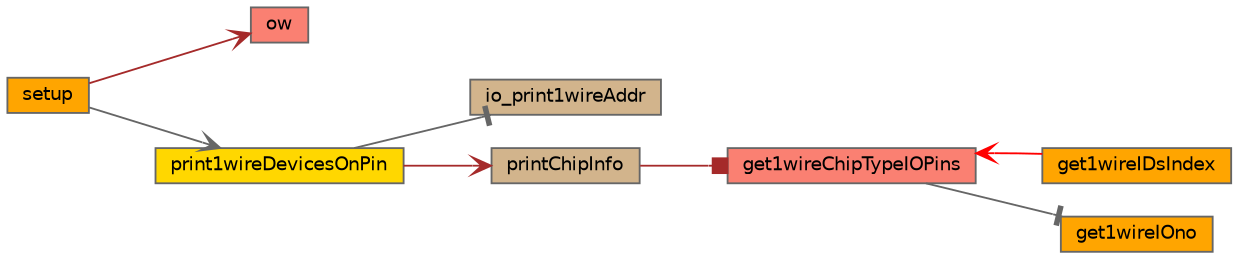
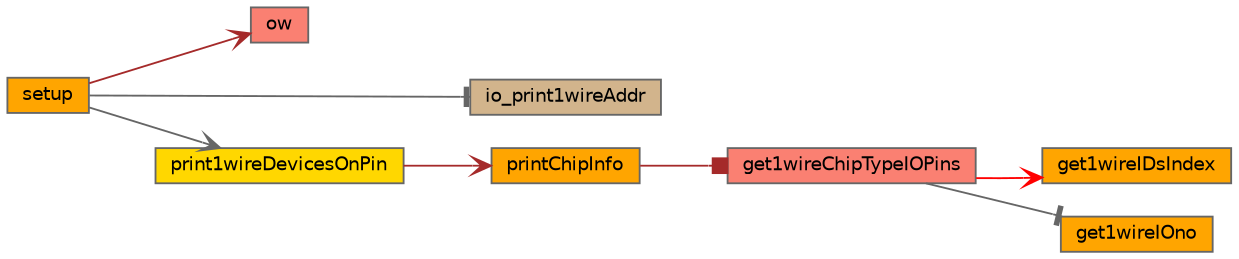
(418, 133) -> (275, 96)
(1019, 153) -> (1000, 178)
(566, 166) -> (566, 166)
